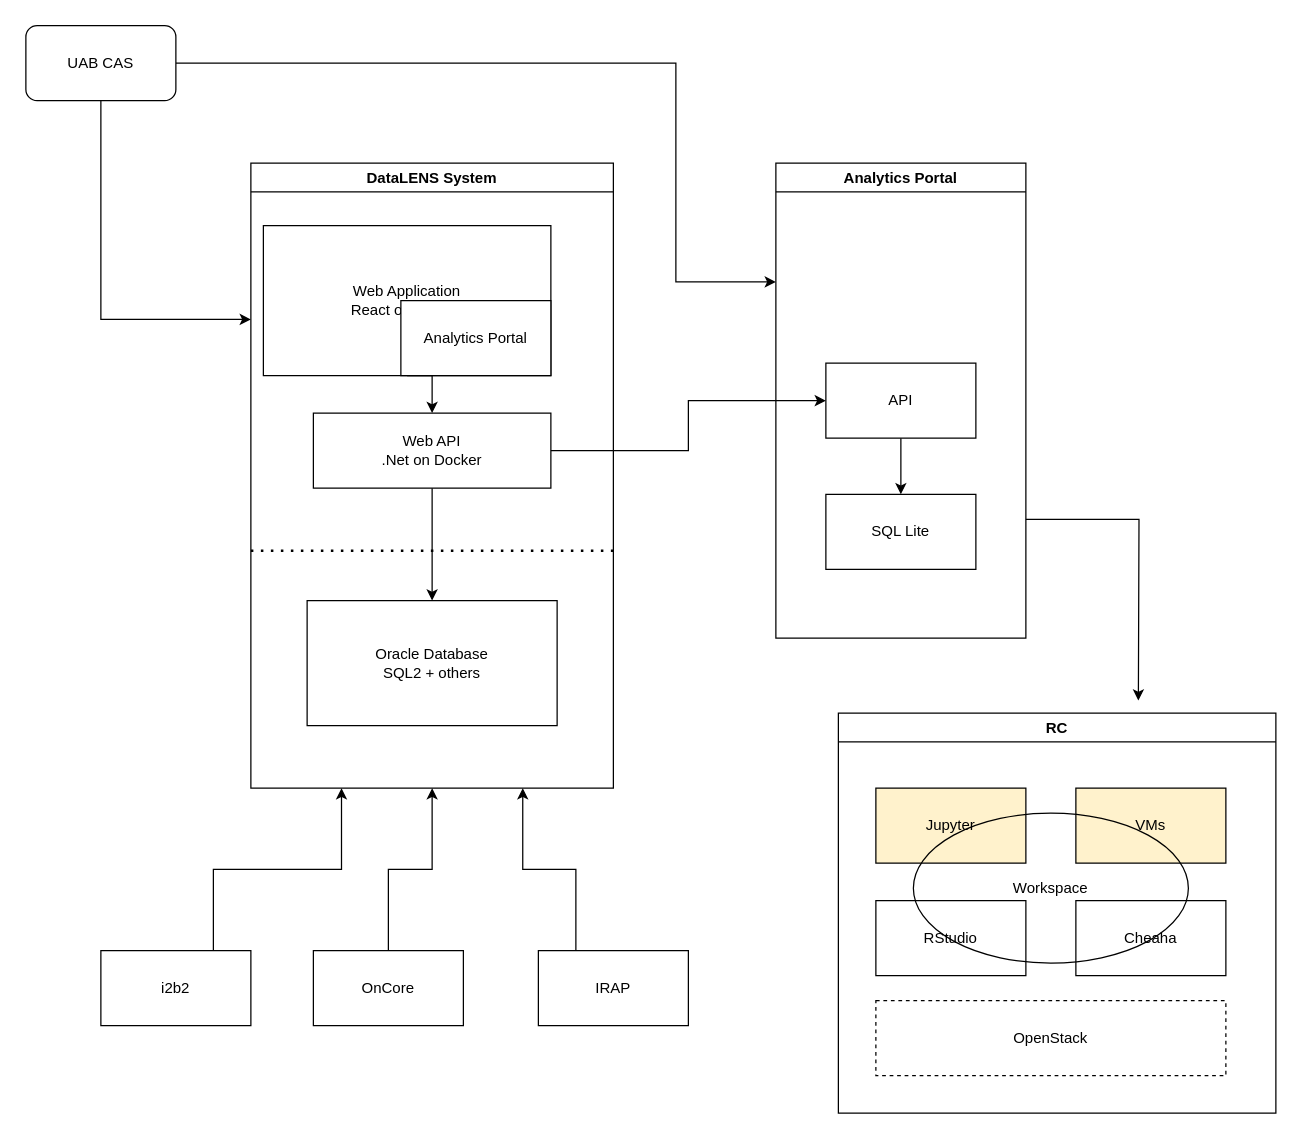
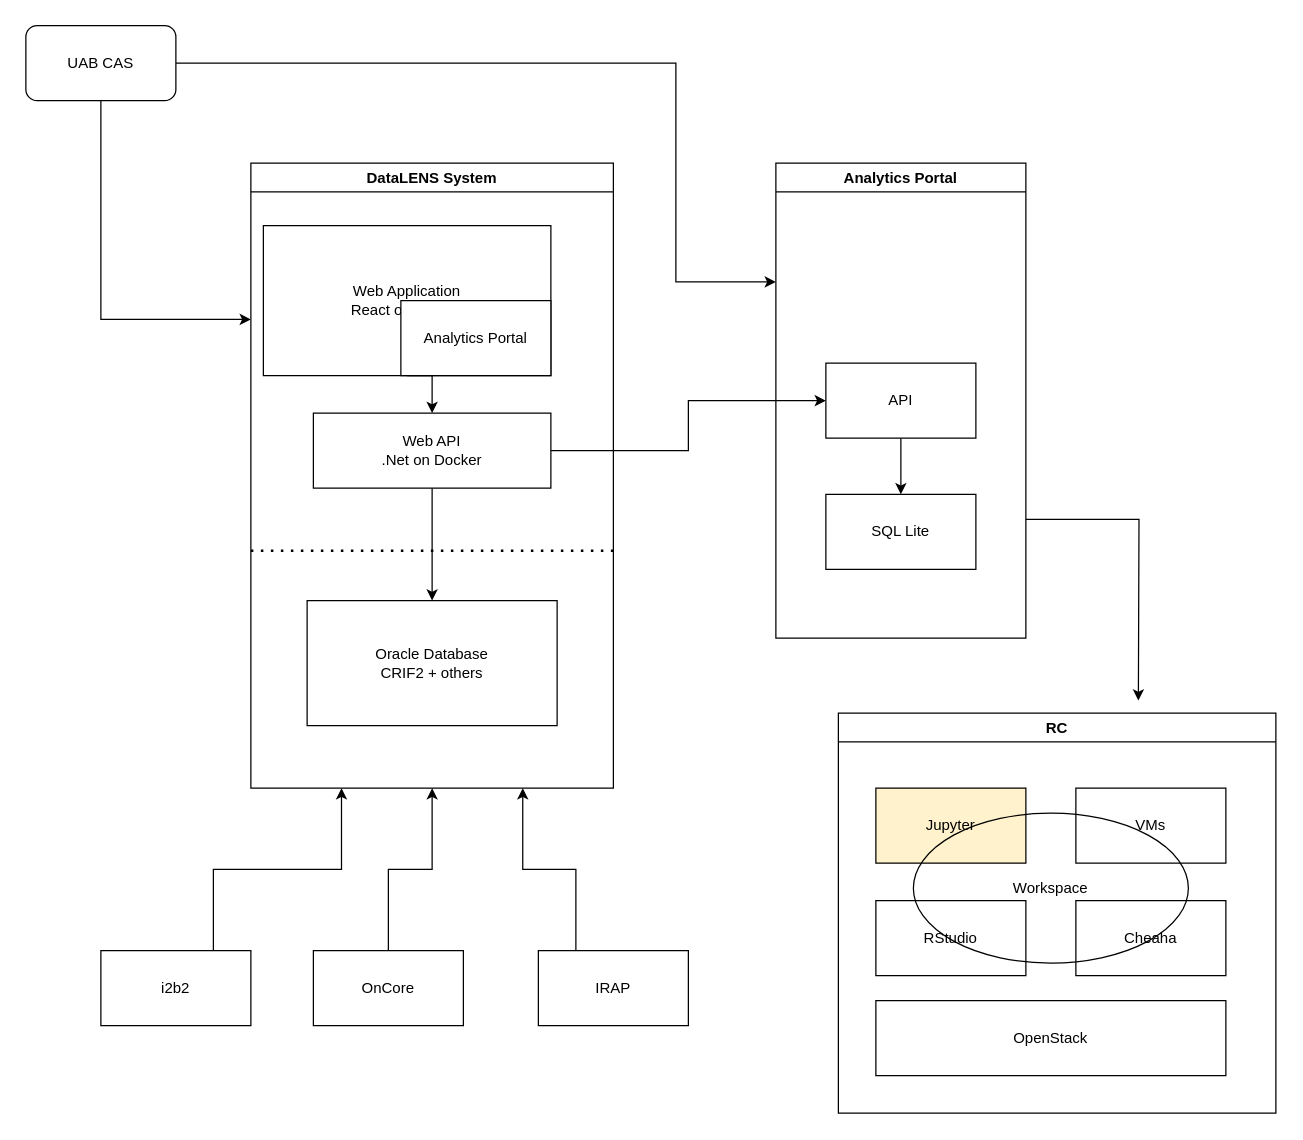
(432, 663) -> (432, 663)
(1151, 826) -> (1151, 826)
(1051, 1038) -> (1051, 1038)
